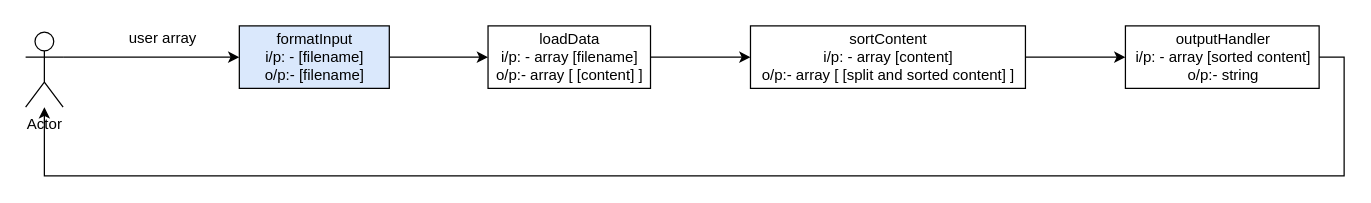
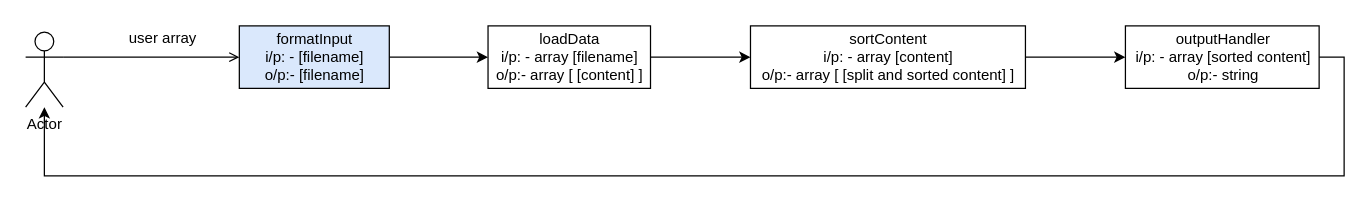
(229, 57) -> (231, 57)
